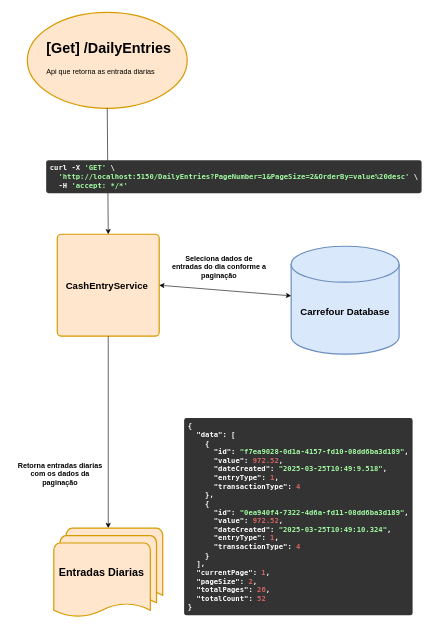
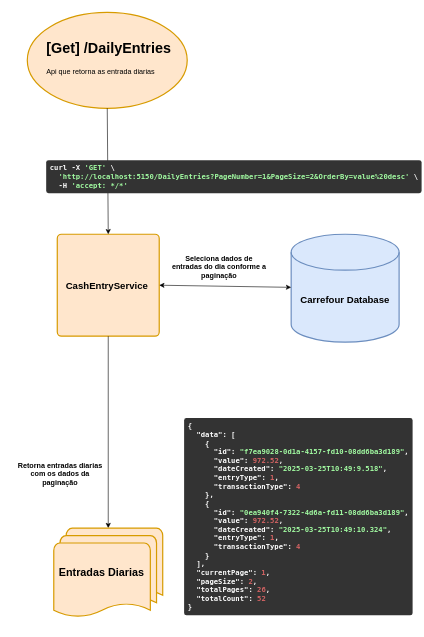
(345, 300) -> (345, 288)
